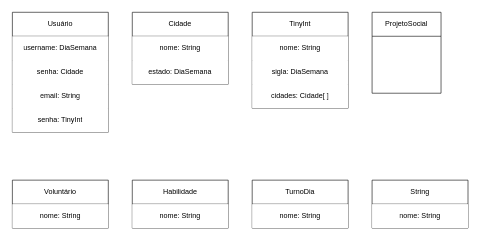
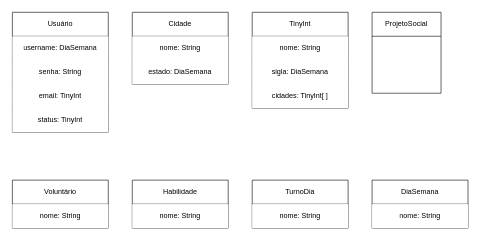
(60, 72) -> (60, 72)
(60, 96) -> (60, 96)
(300, 96) -> (300, 96)
(60, 120) -> (60, 120)
(420, 192) -> (420, 192)
